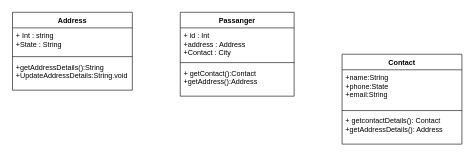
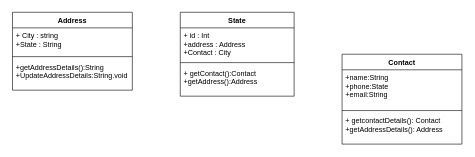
(237, 20) -> (237, 20)
(39, 36) -> (40, 36)
